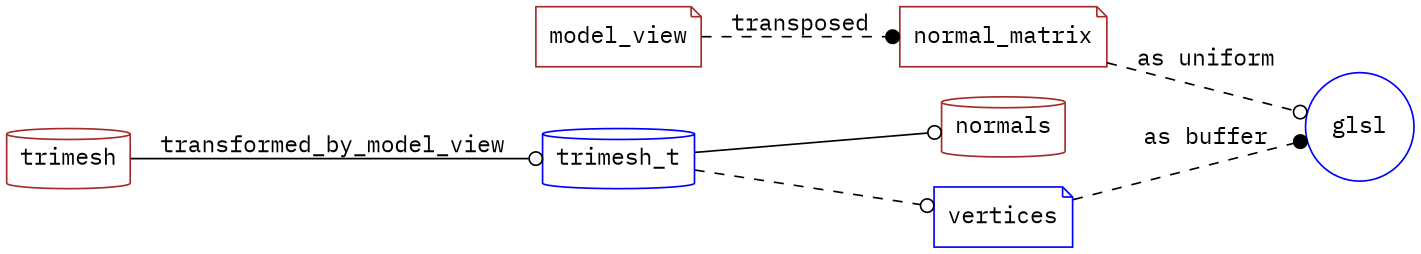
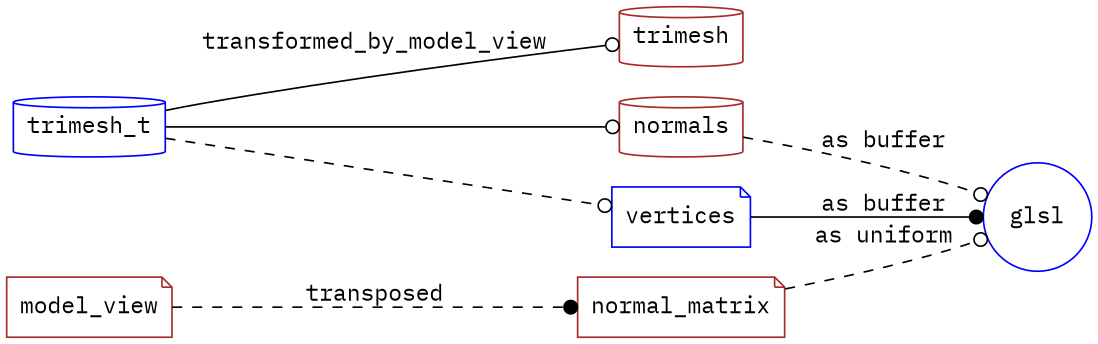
(330, 159) -> (385, 75)
none -> (860, 161)
(1183, 172) -> (860, 217)
